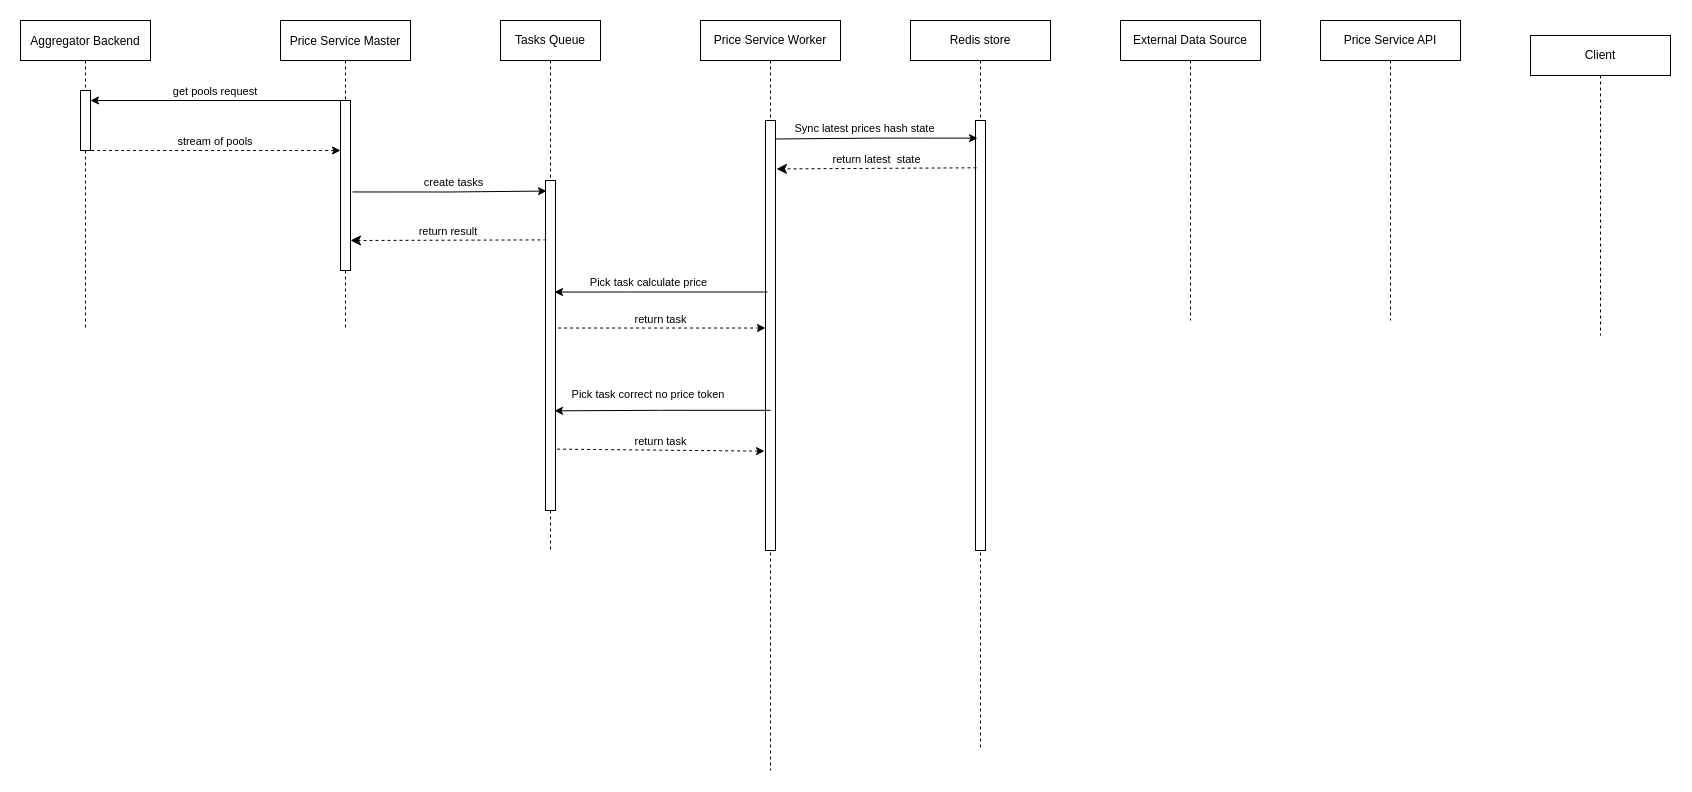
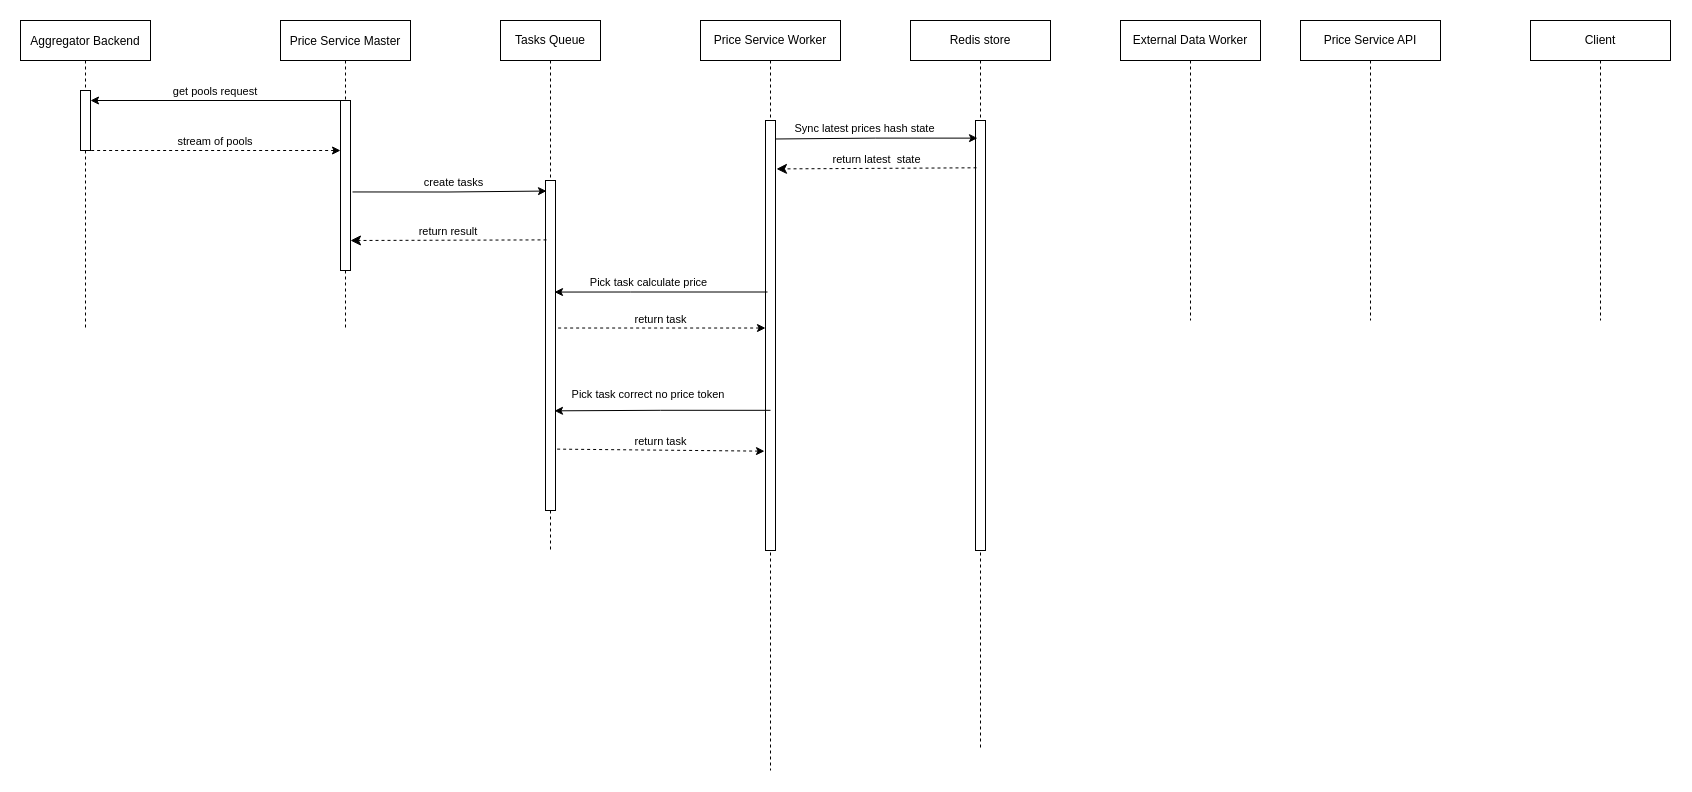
(1191, 41) -> (1191, 41)
(1391, 171) -> (1371, 171)
(1601, 186) -> (1601, 171)
